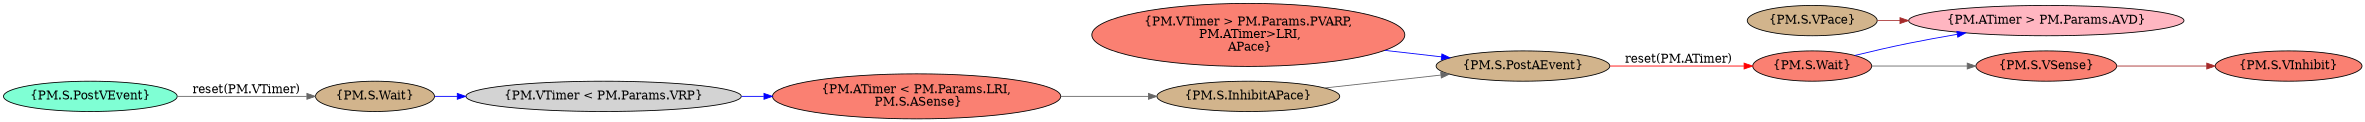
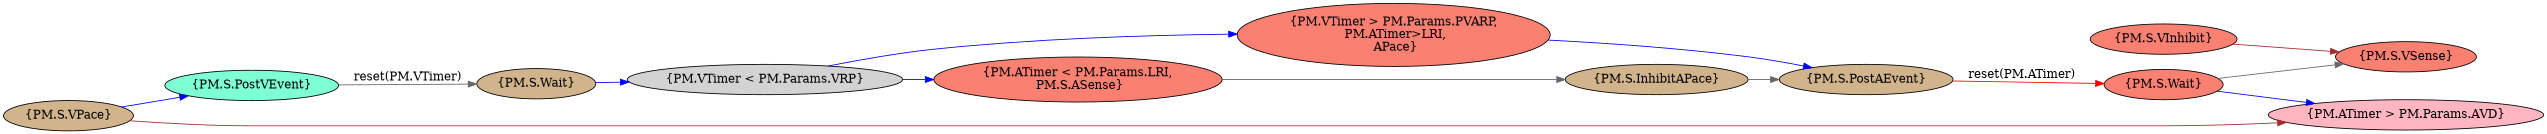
none -> (1028, 41)
(2162, 66) -> (2282, 48)
none -> (151, 102)
